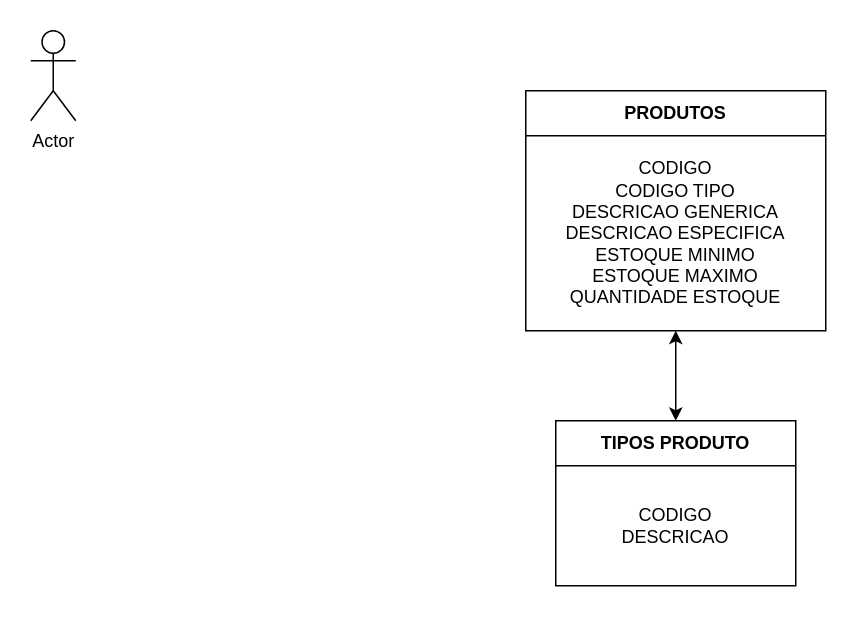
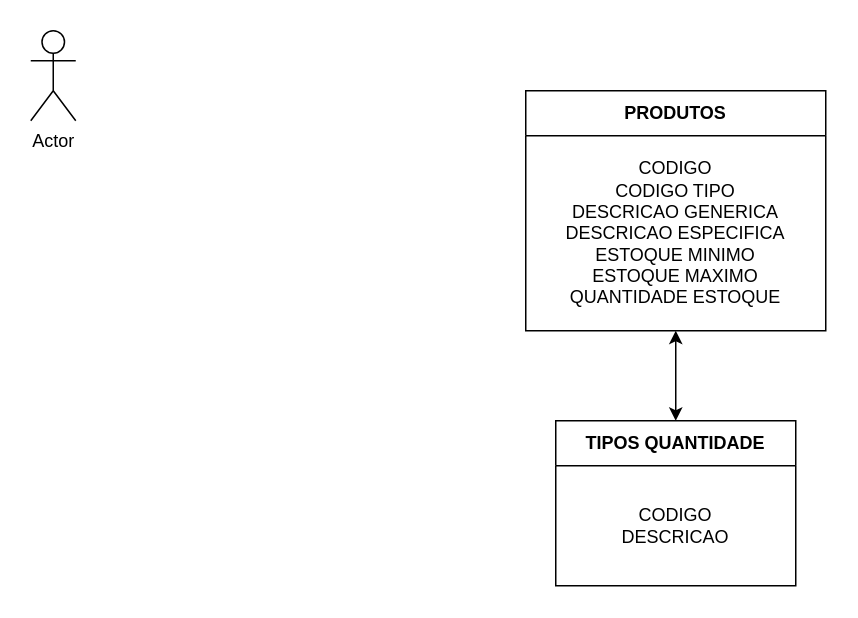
(676, 443) -> (676, 443)
